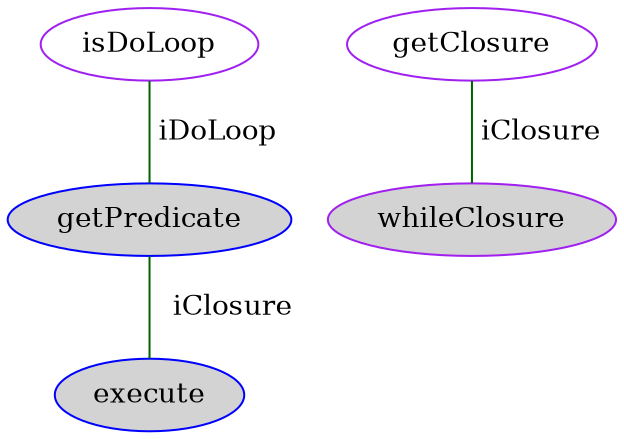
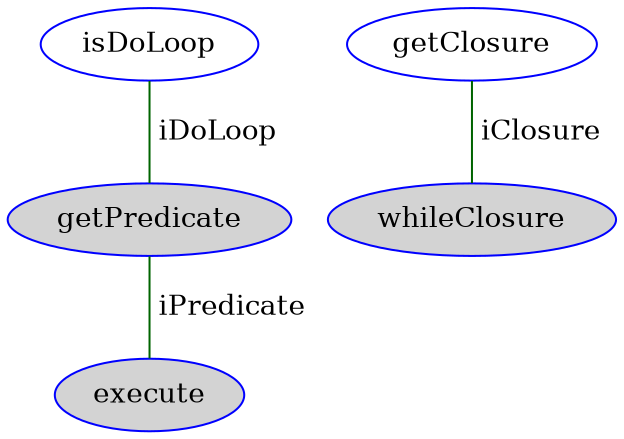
(150, 44) -> (150, 44)
(472, 44) -> (472, 44)
(472, 220) -> (472, 220)
(228, 307) -> (228, 307)
